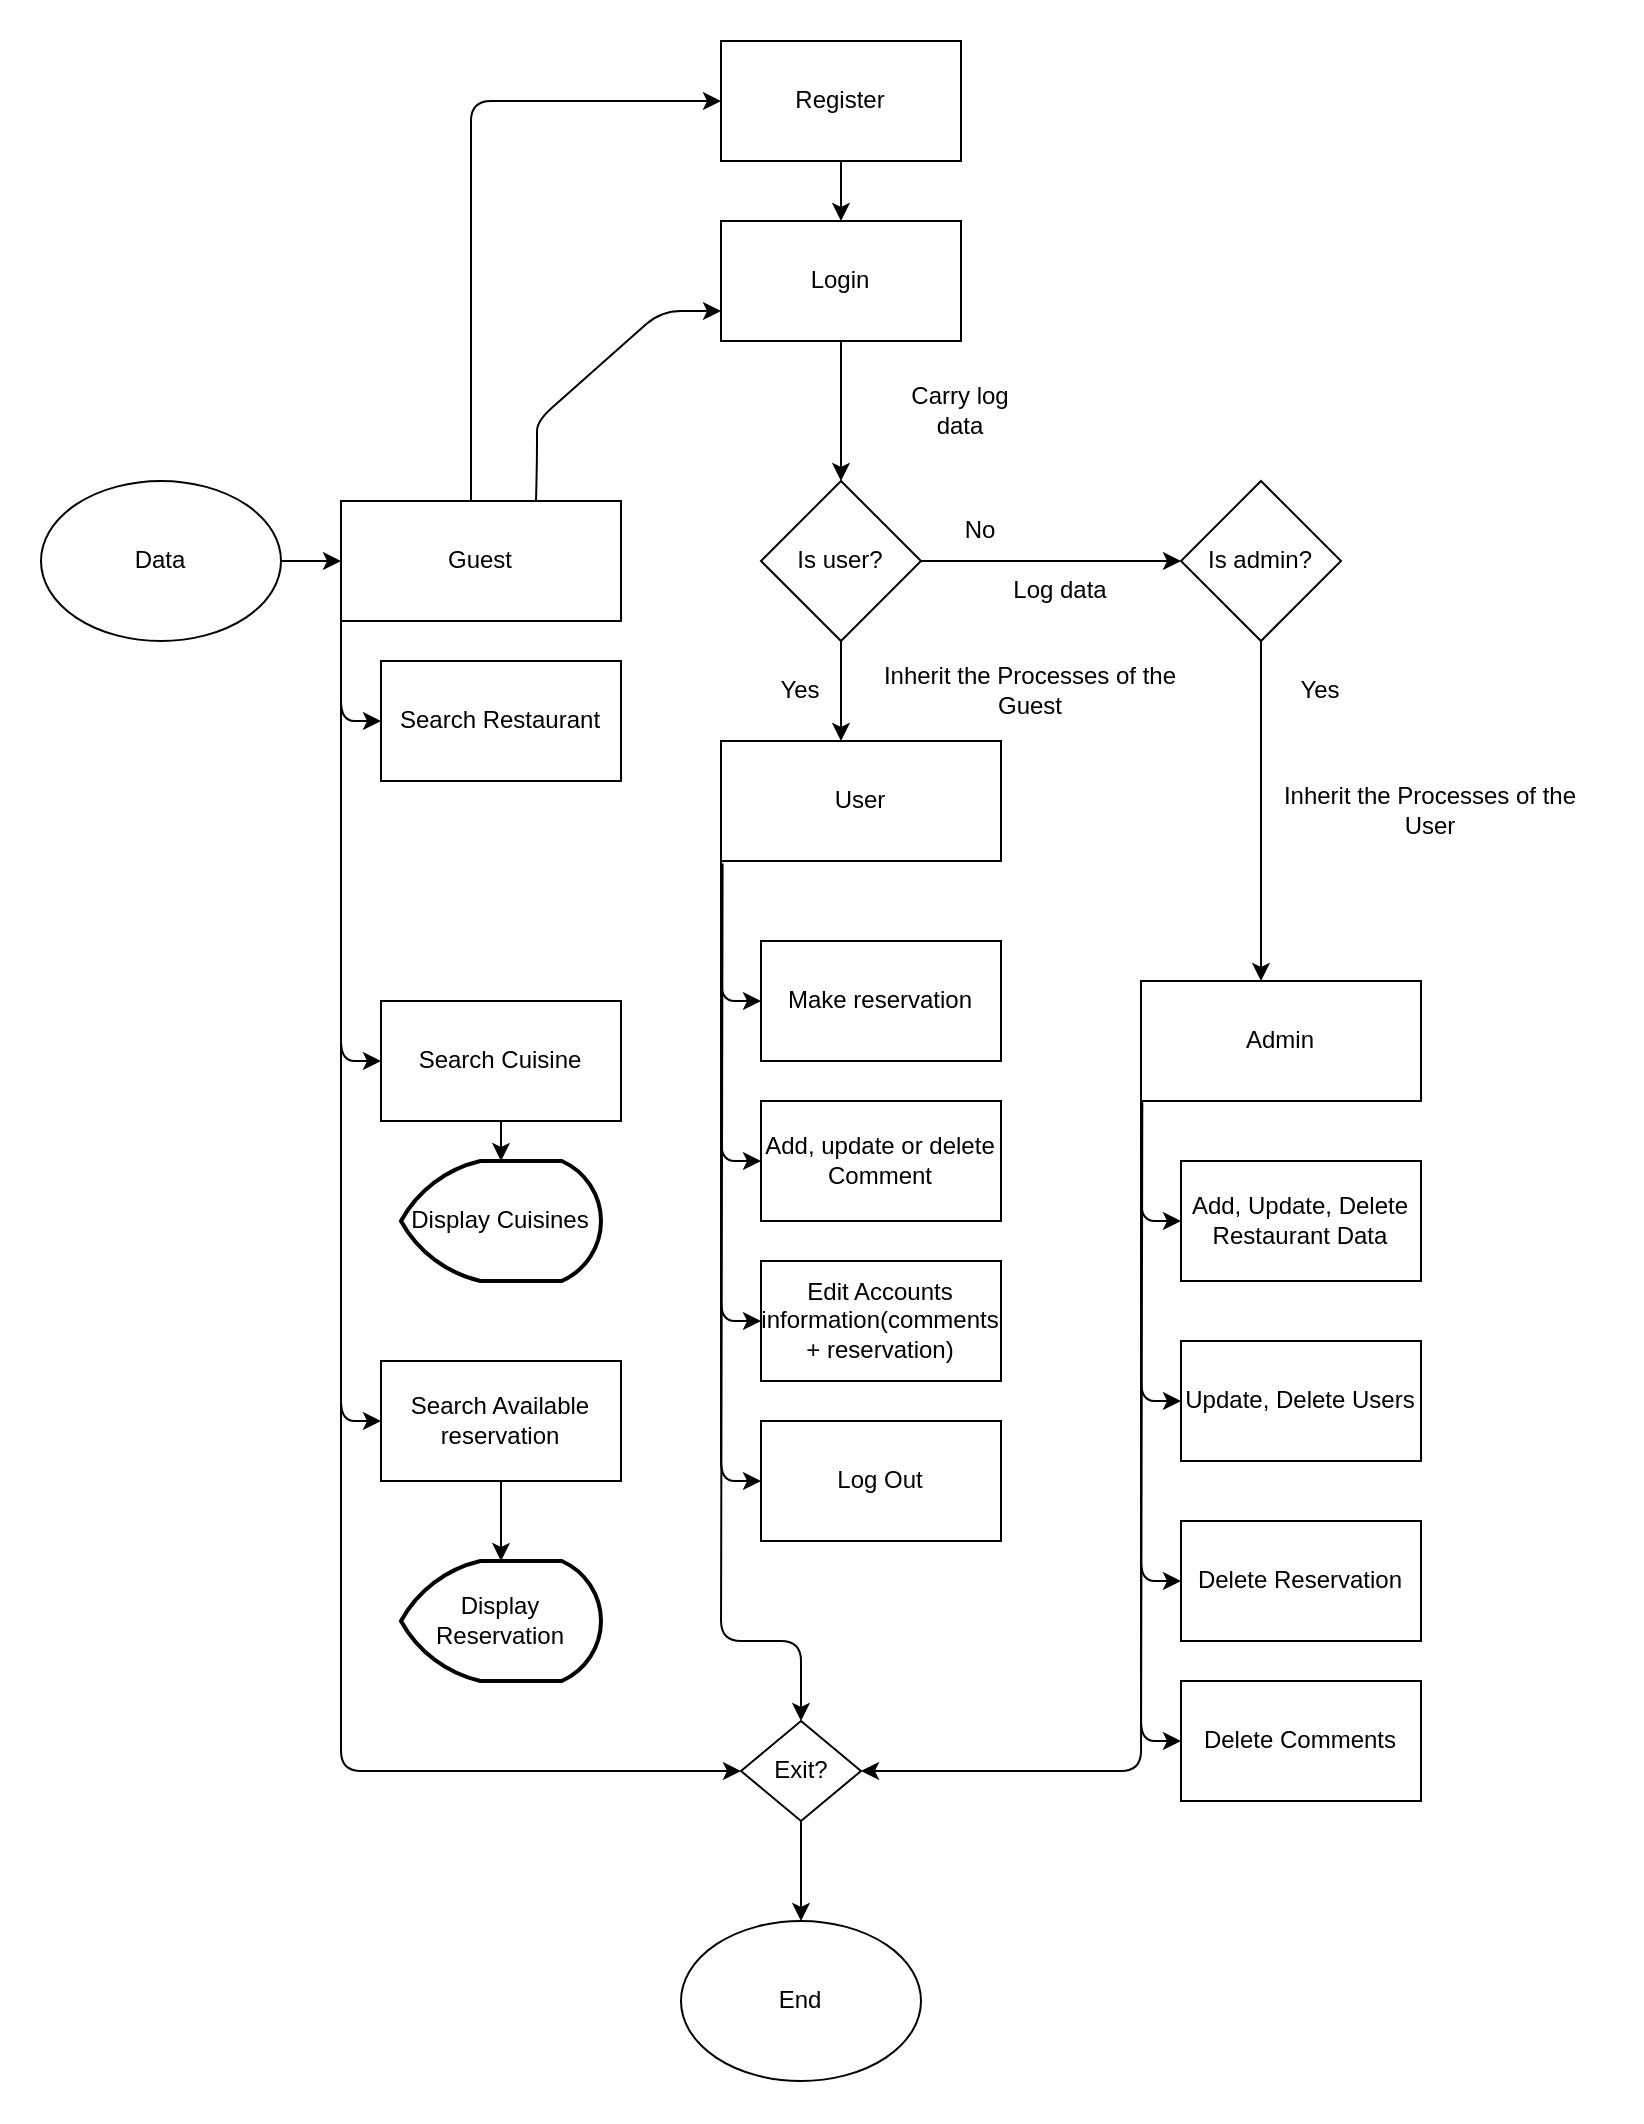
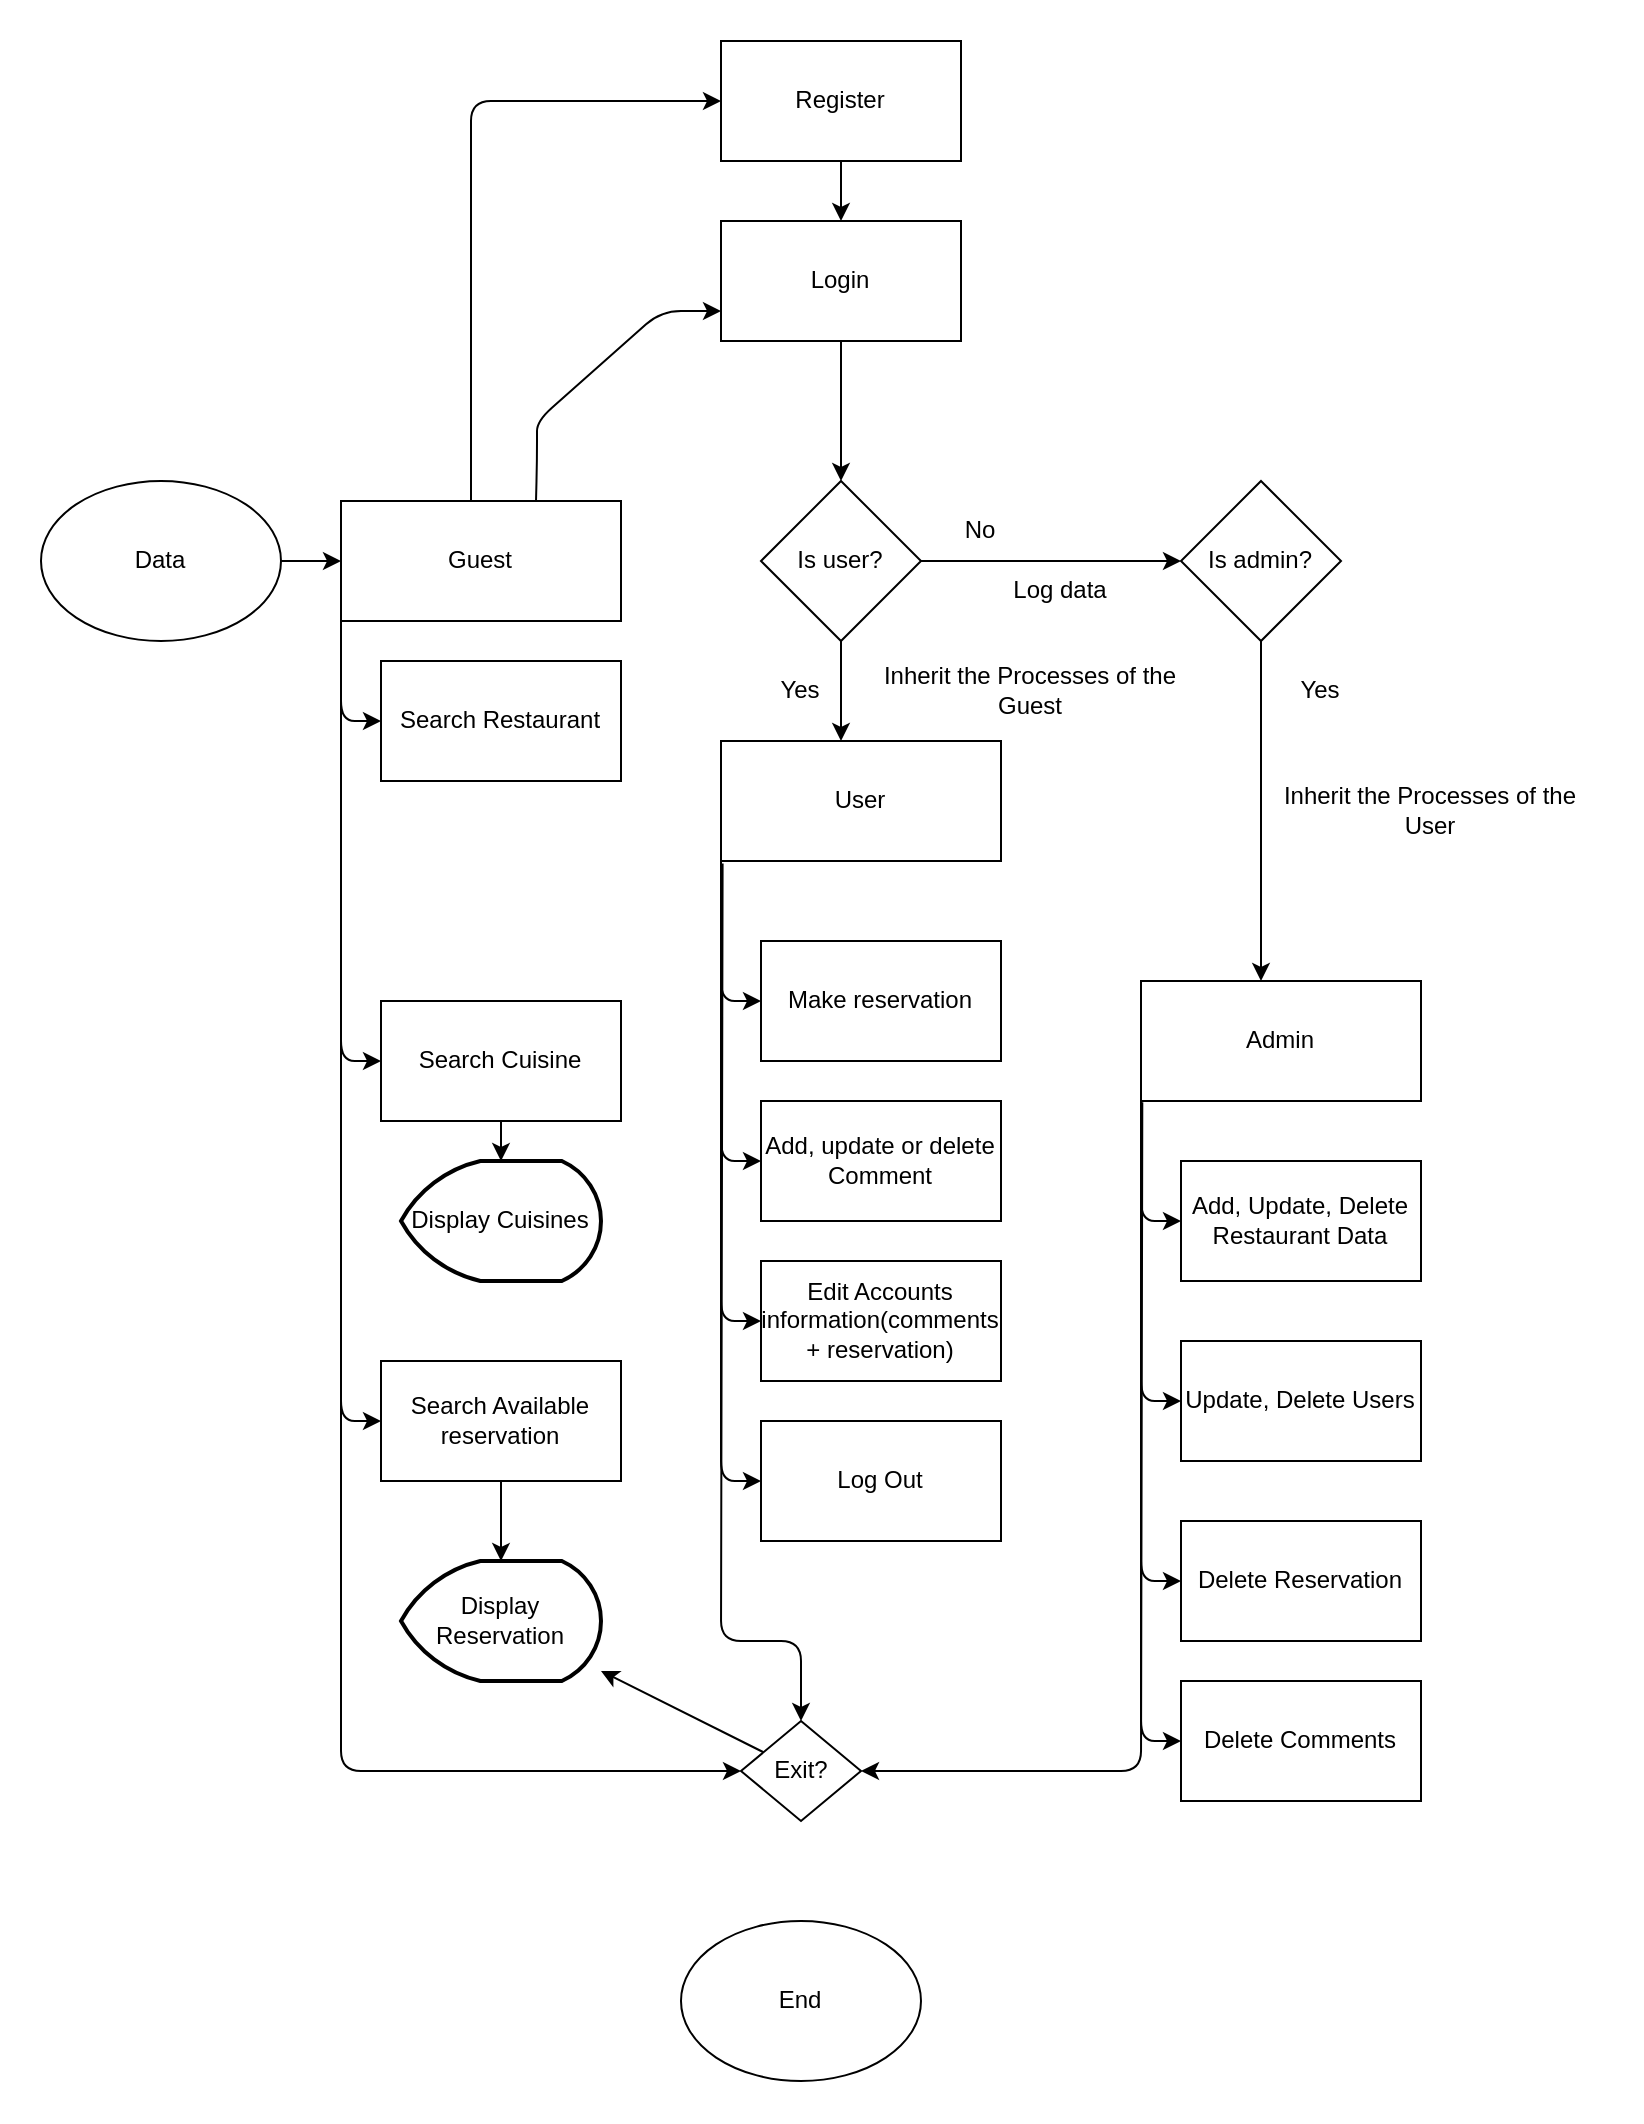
(961, 411) -> none
(801, 1864) -> (688, 1714)
